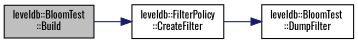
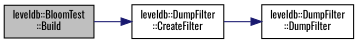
(178, 22) -> (178, 22)
(308, 22) -> (308, 22)
